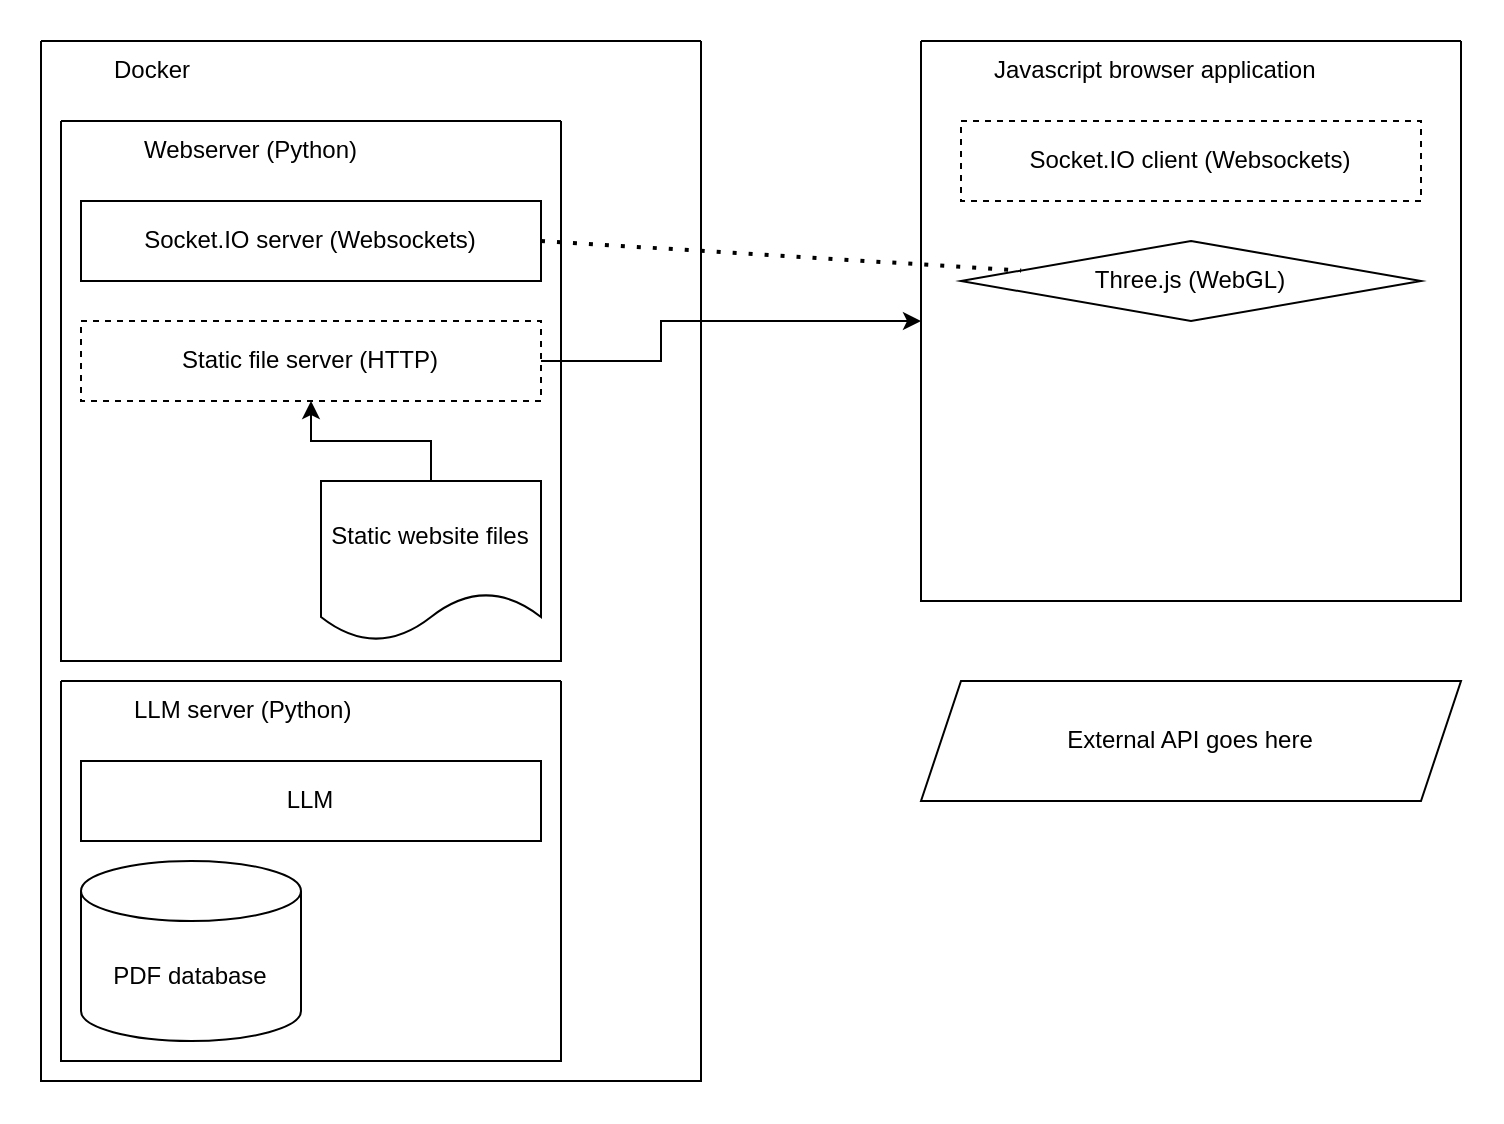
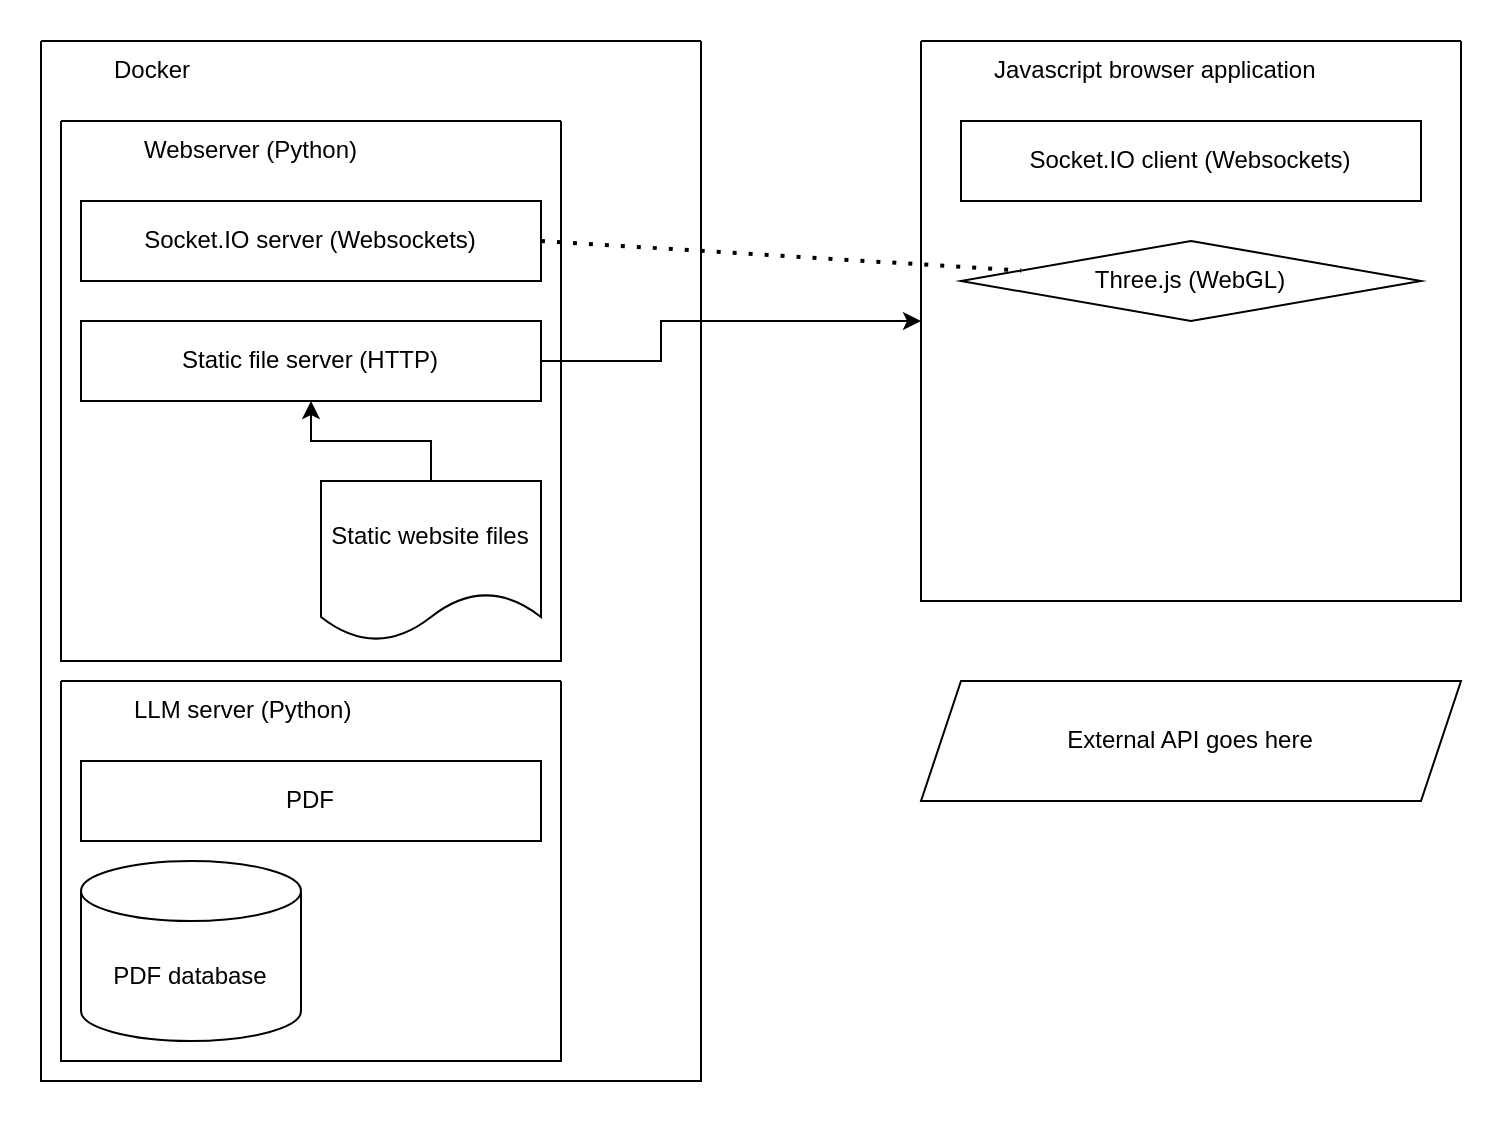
(1191, 161) -> (1191, 161)
(311, 361) -> (311, 361)
(311, 801) -> (311, 801)
